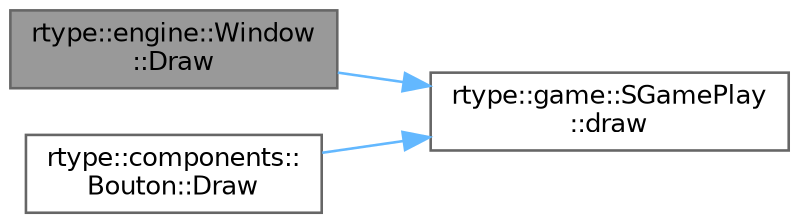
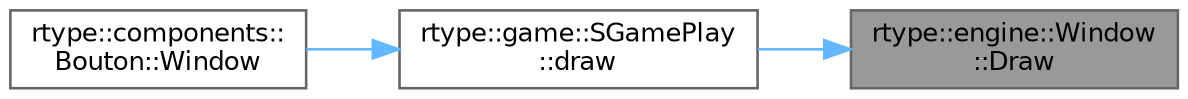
(371, 77) -> (791, 49)
(174, 174) -> (158, 49)
